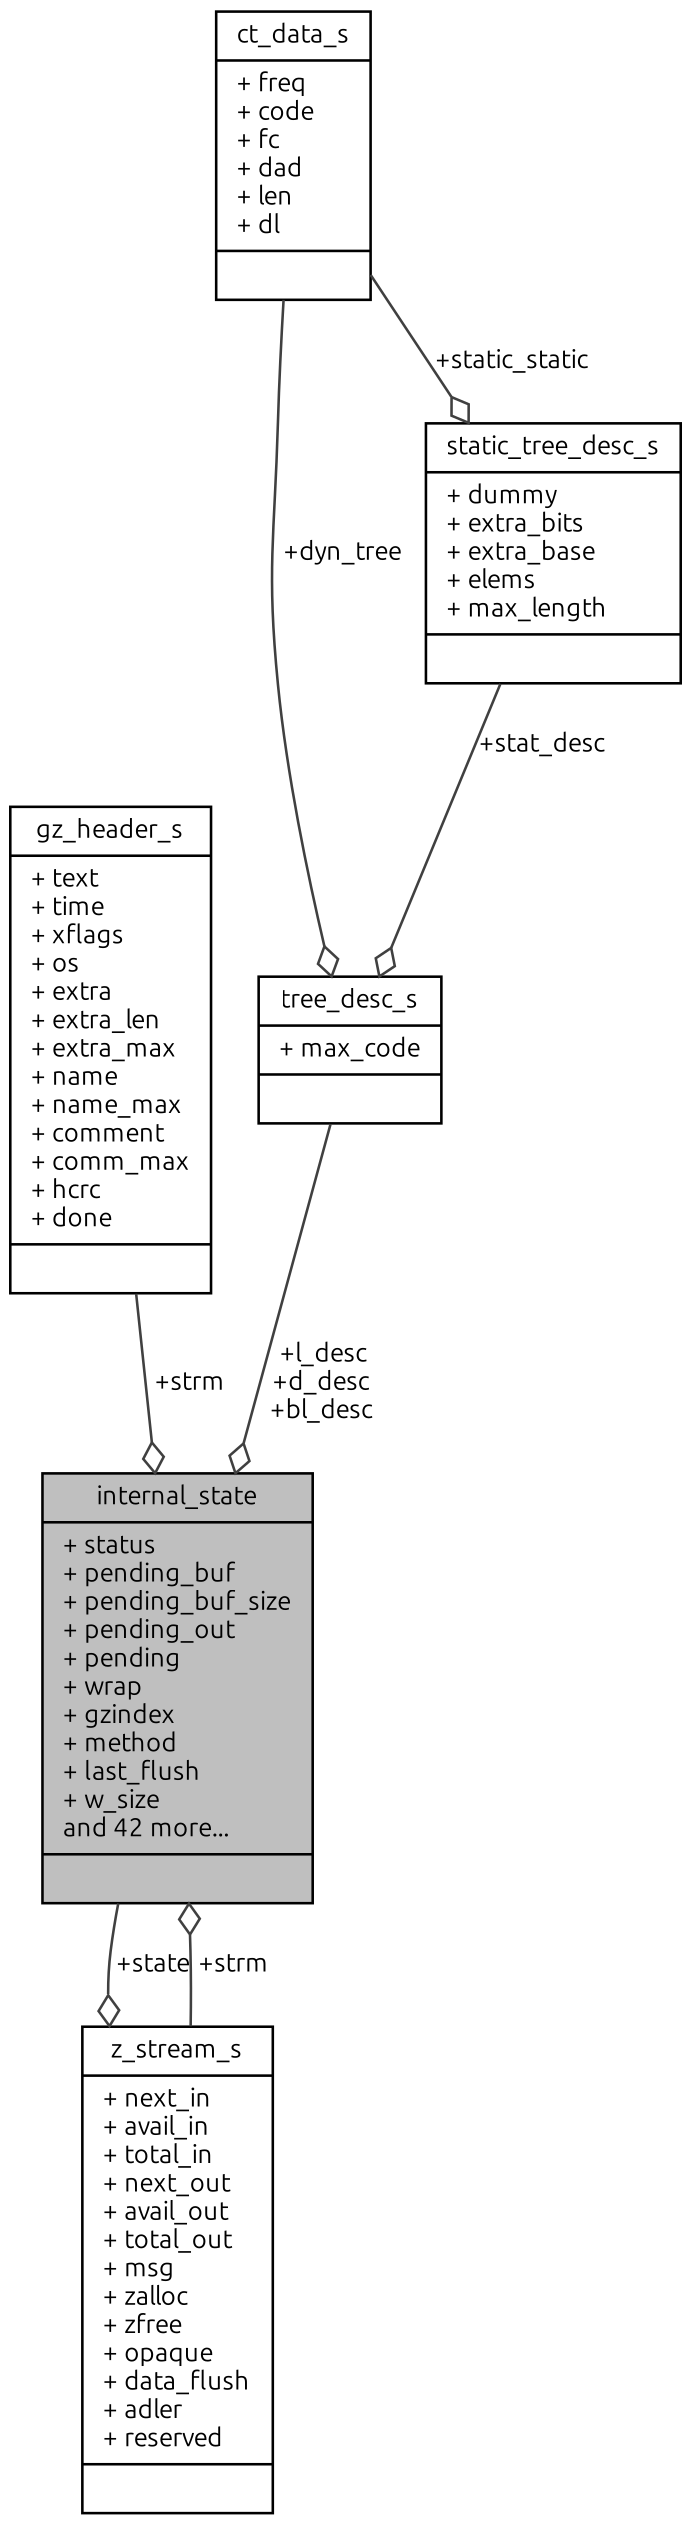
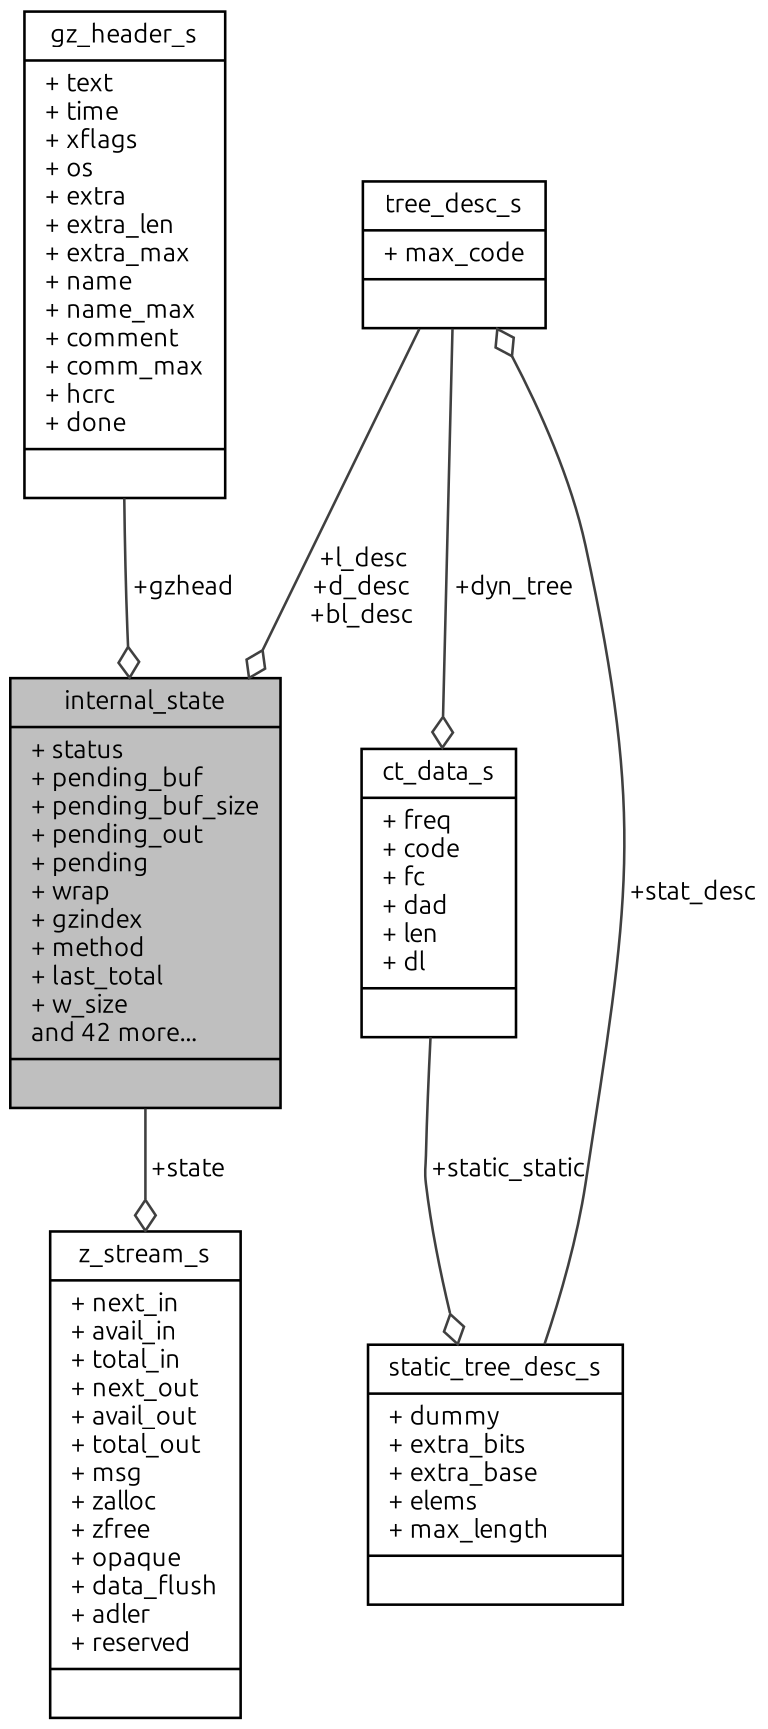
(273, 625) -> (448, 522)
(188, 1383) -> (181, 588)
(133, 1772) -> (98, 977)
(191, 1981) -> none
